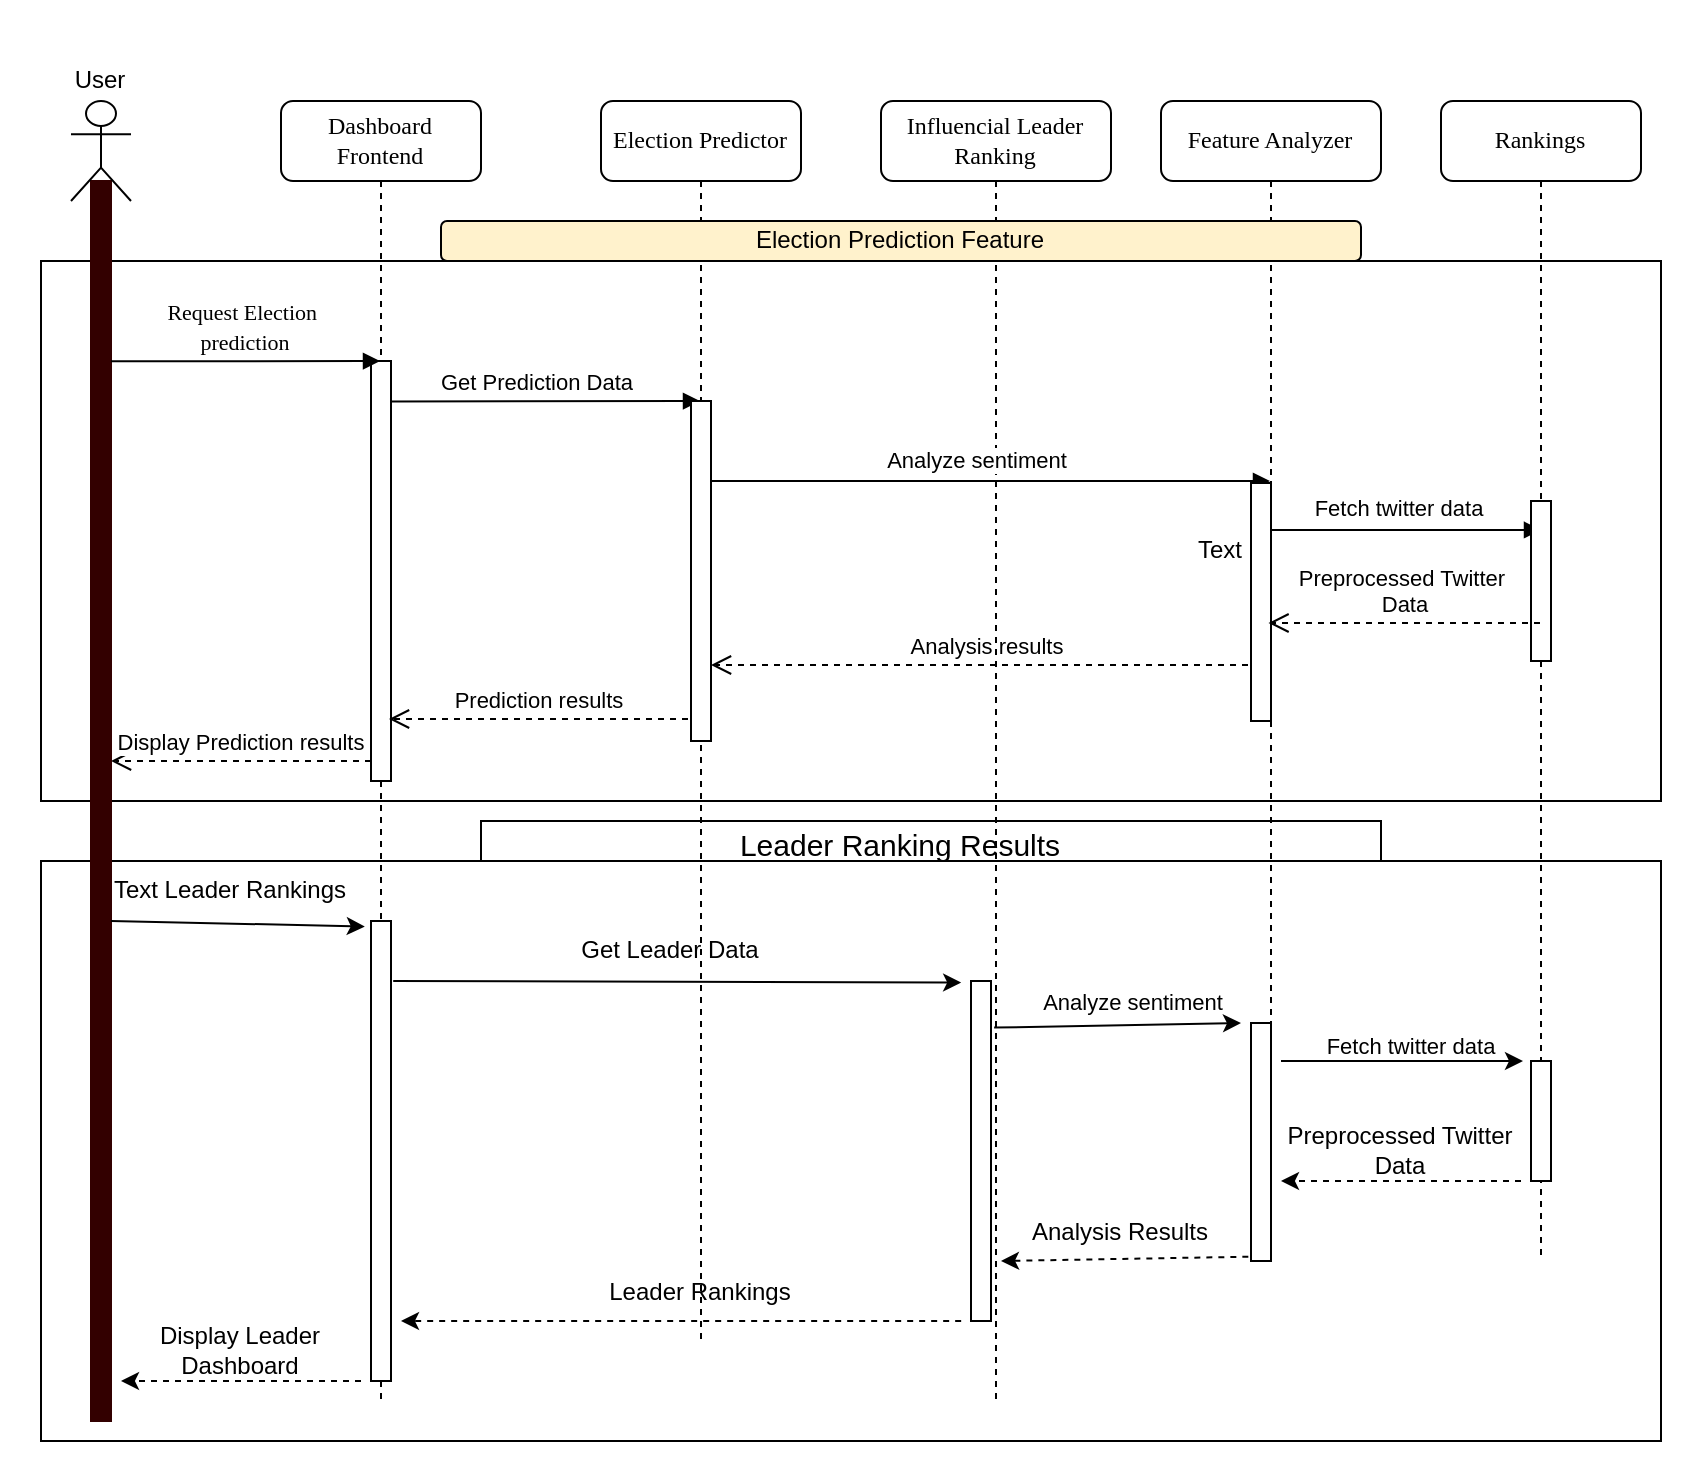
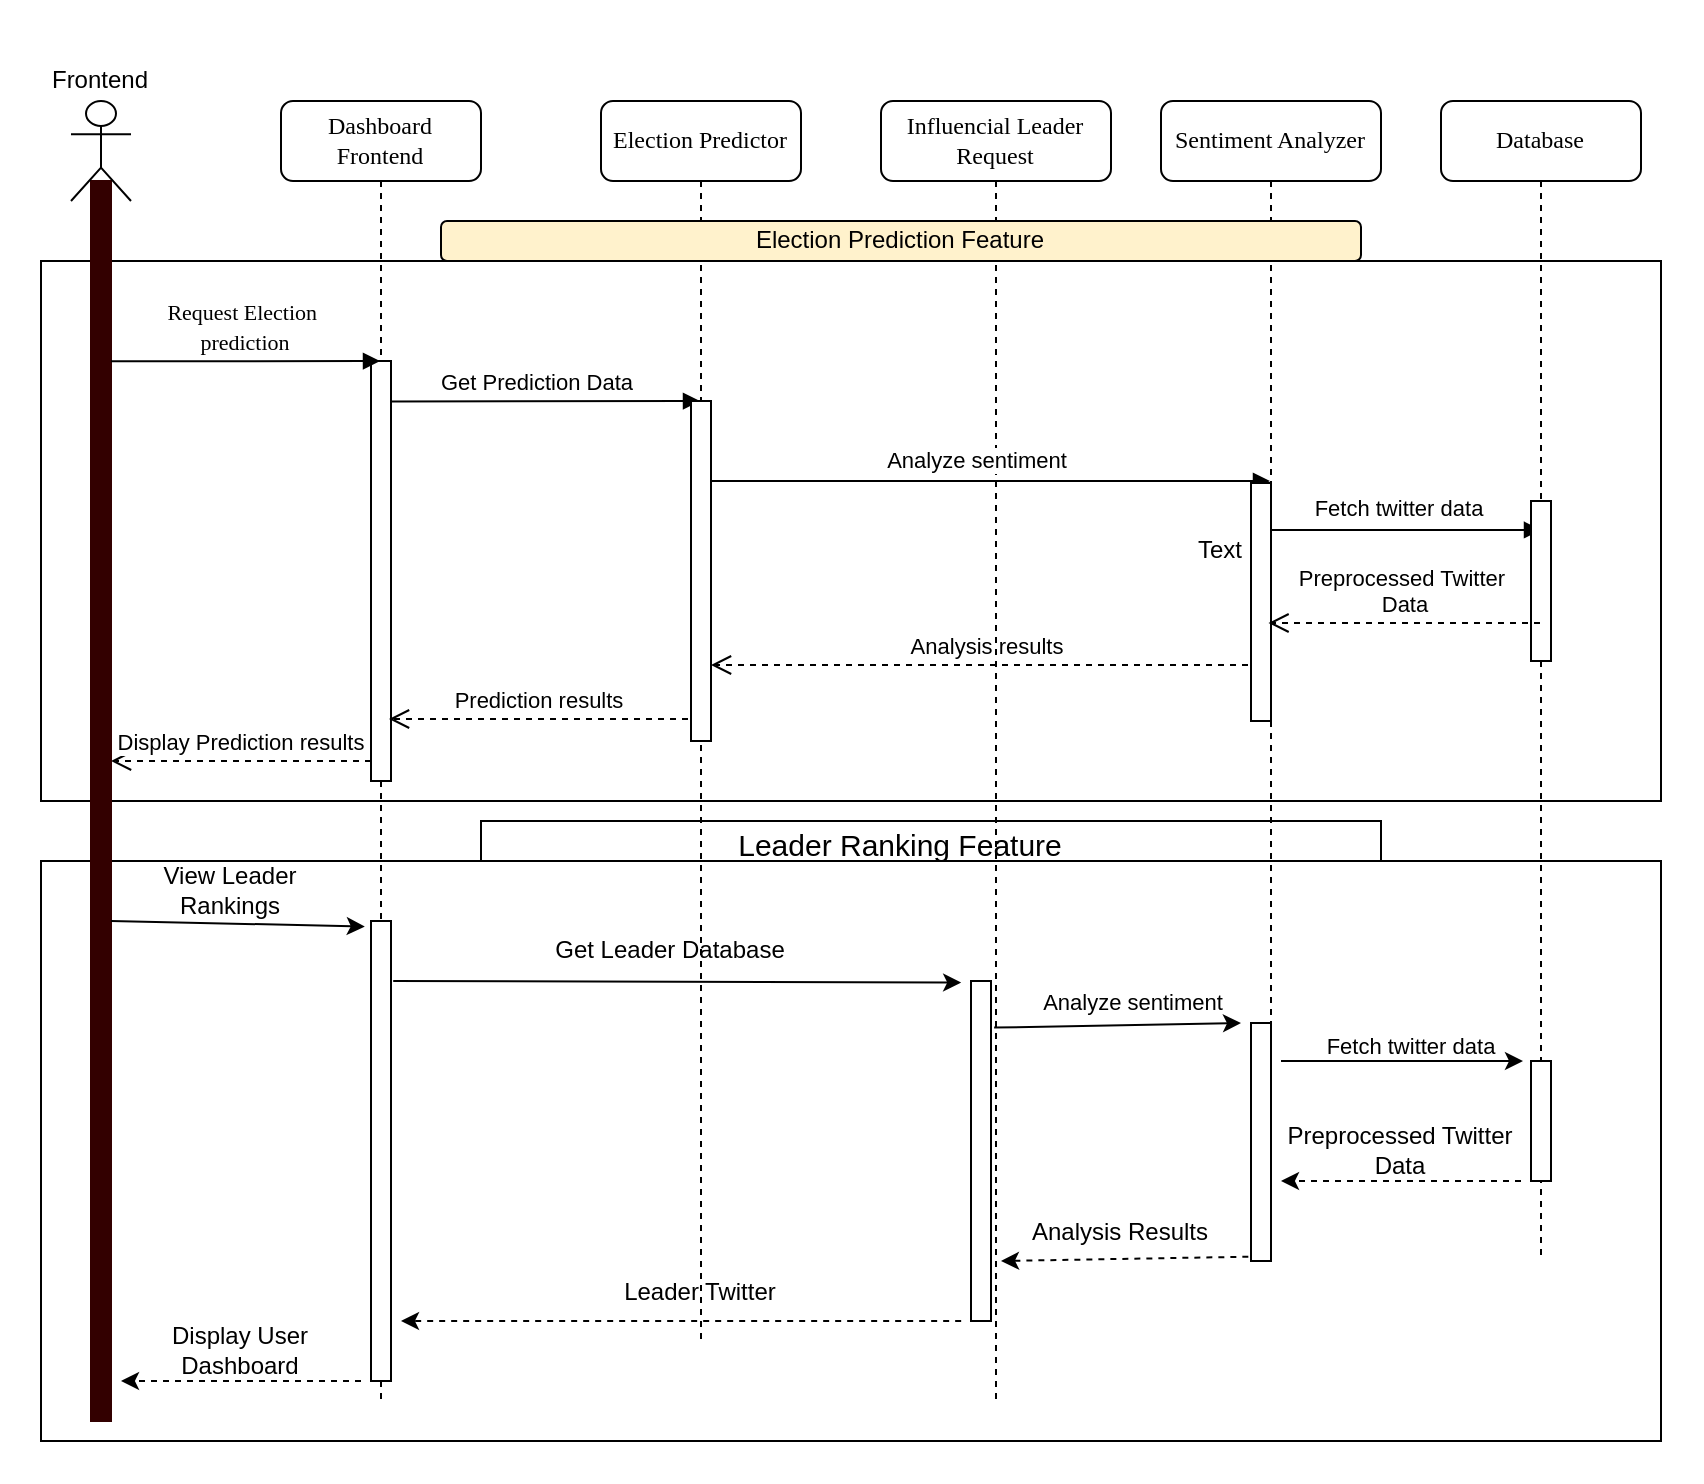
(101, 81) -> (101, 81)
(996, 141) -> (996, 141)
(1271, 141) -> (1271, 141)
(1541, 141) -> (1541, 141)
(901, 845) -> (901, 845)
(231, 891) -> (231, 891)
(671, 951) -> (671, 951)
(701, 1293) -> (701, 1293)
(241, 1351) -> (241, 1351)
